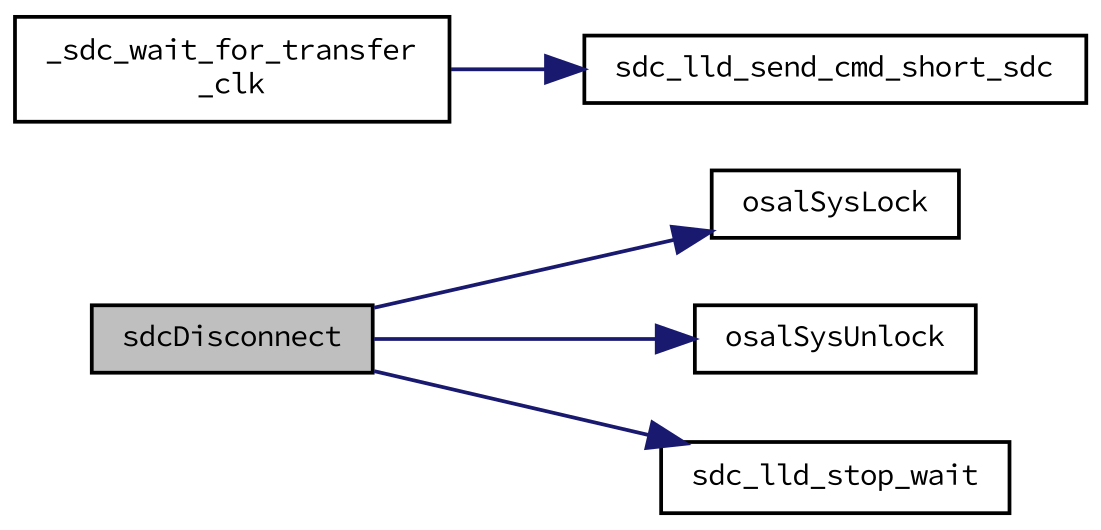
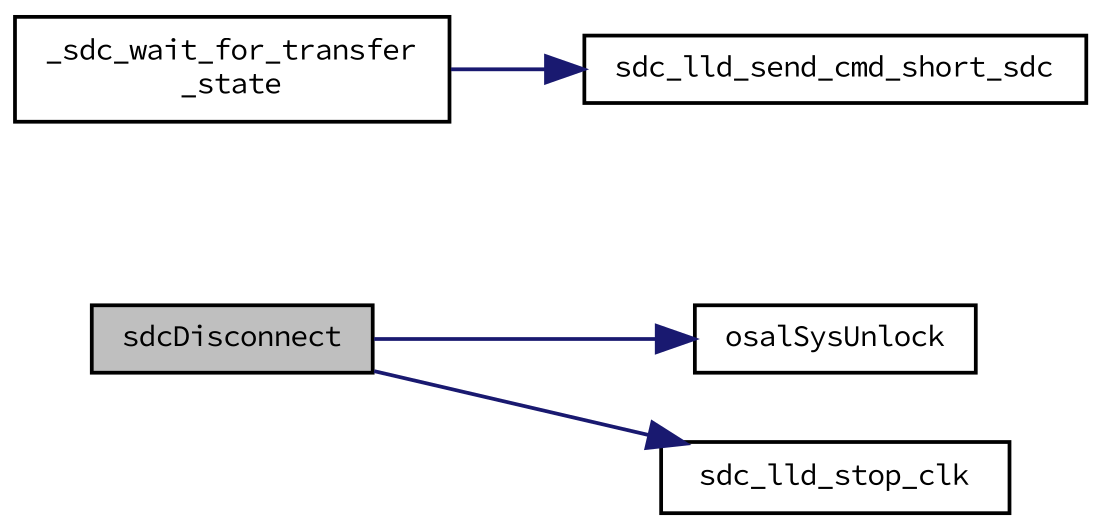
(232, 69) -> (232, 69)
(835, 204) -> none
(835, 478) -> (835, 478)
